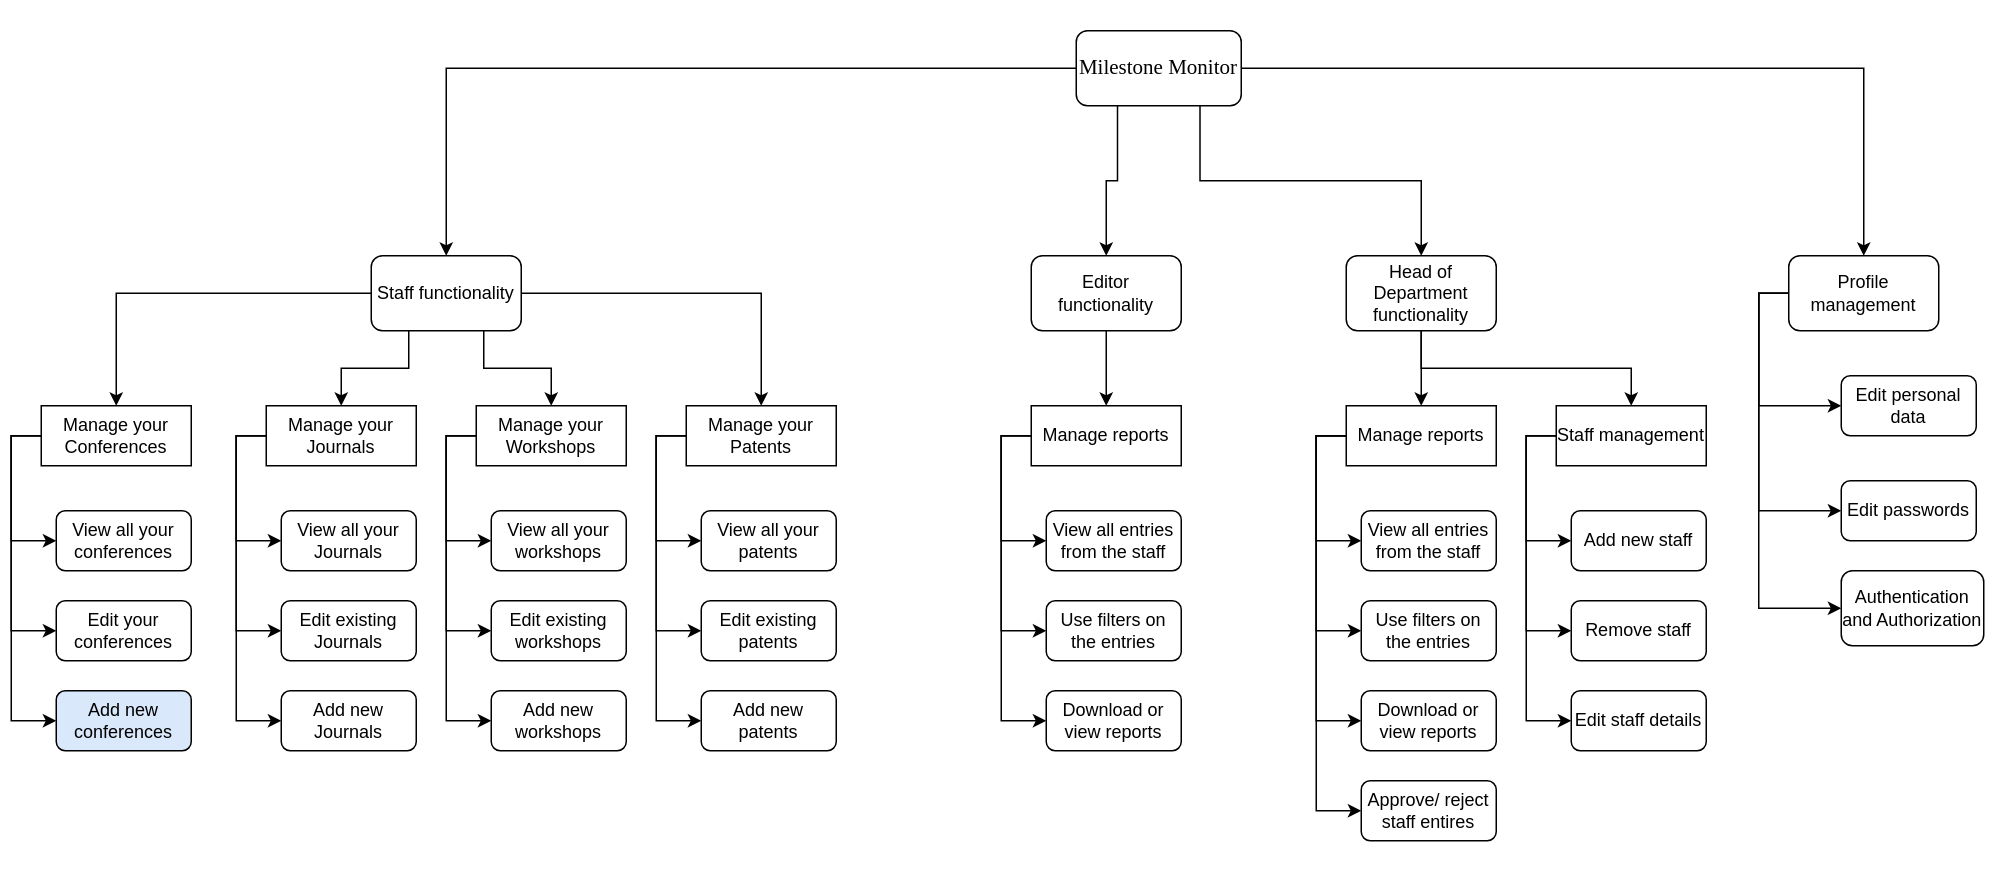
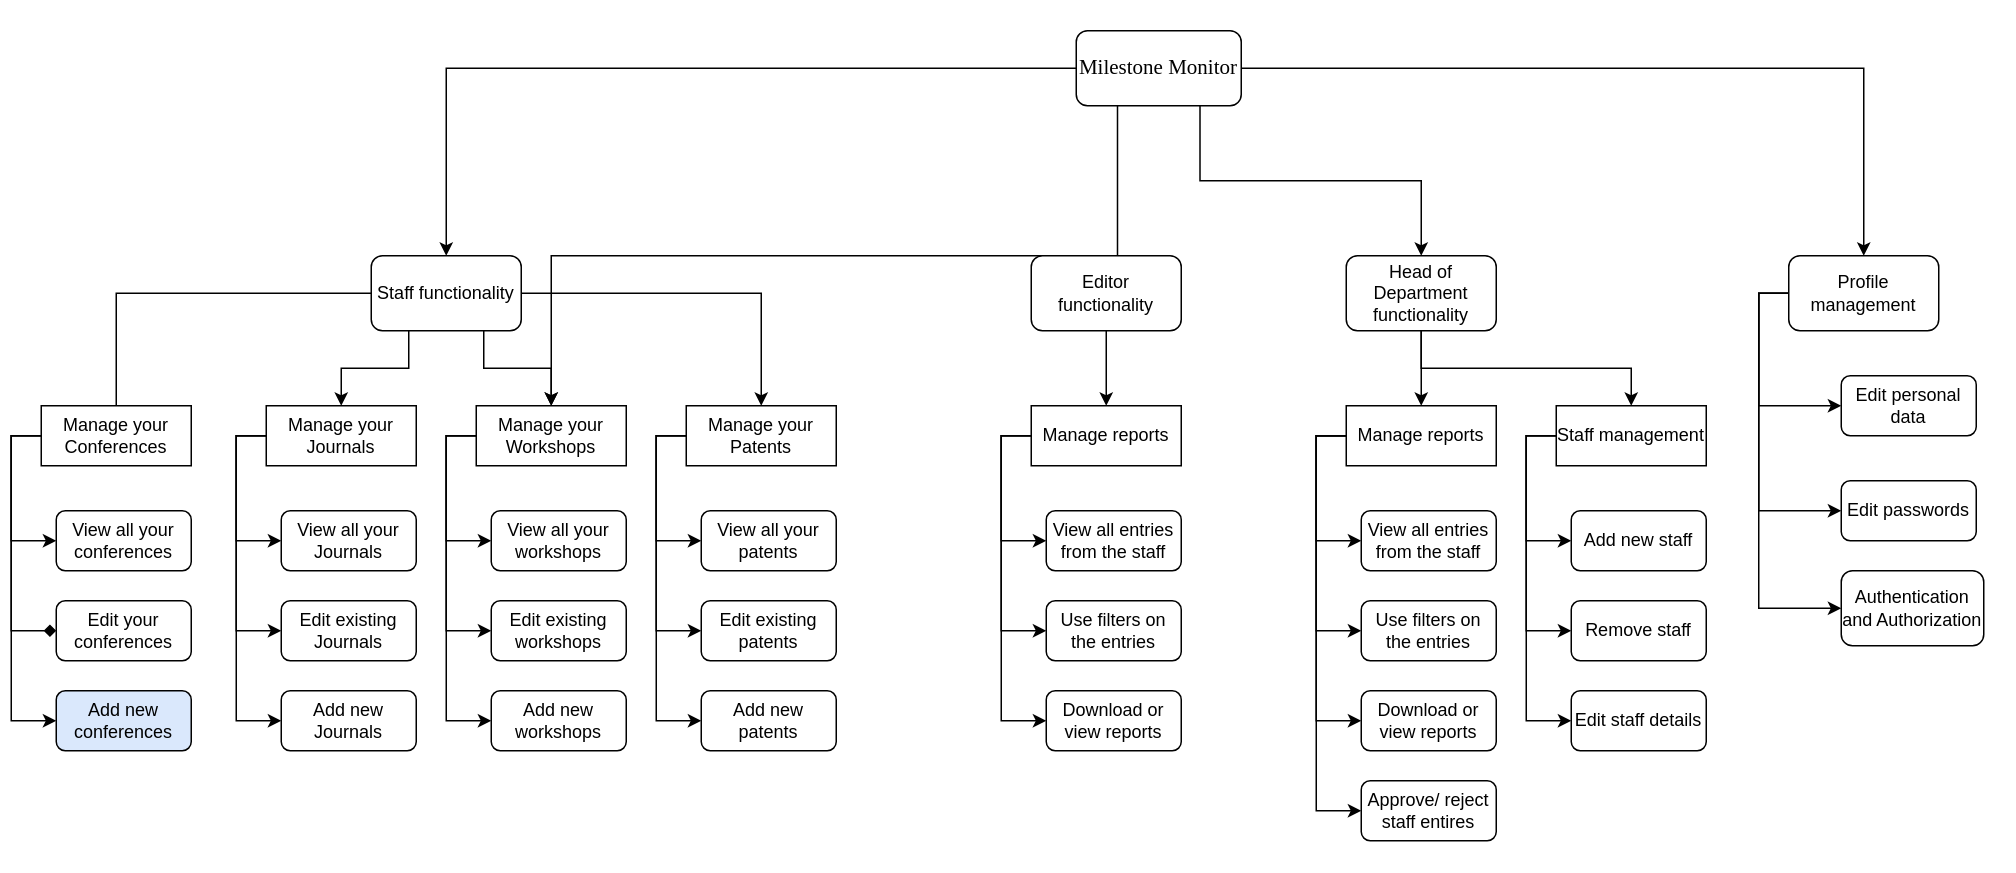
(1106, 206) -> (741, 256)
(116, 394) -> (116, 398)
(45, 631) -> (44, 631)
